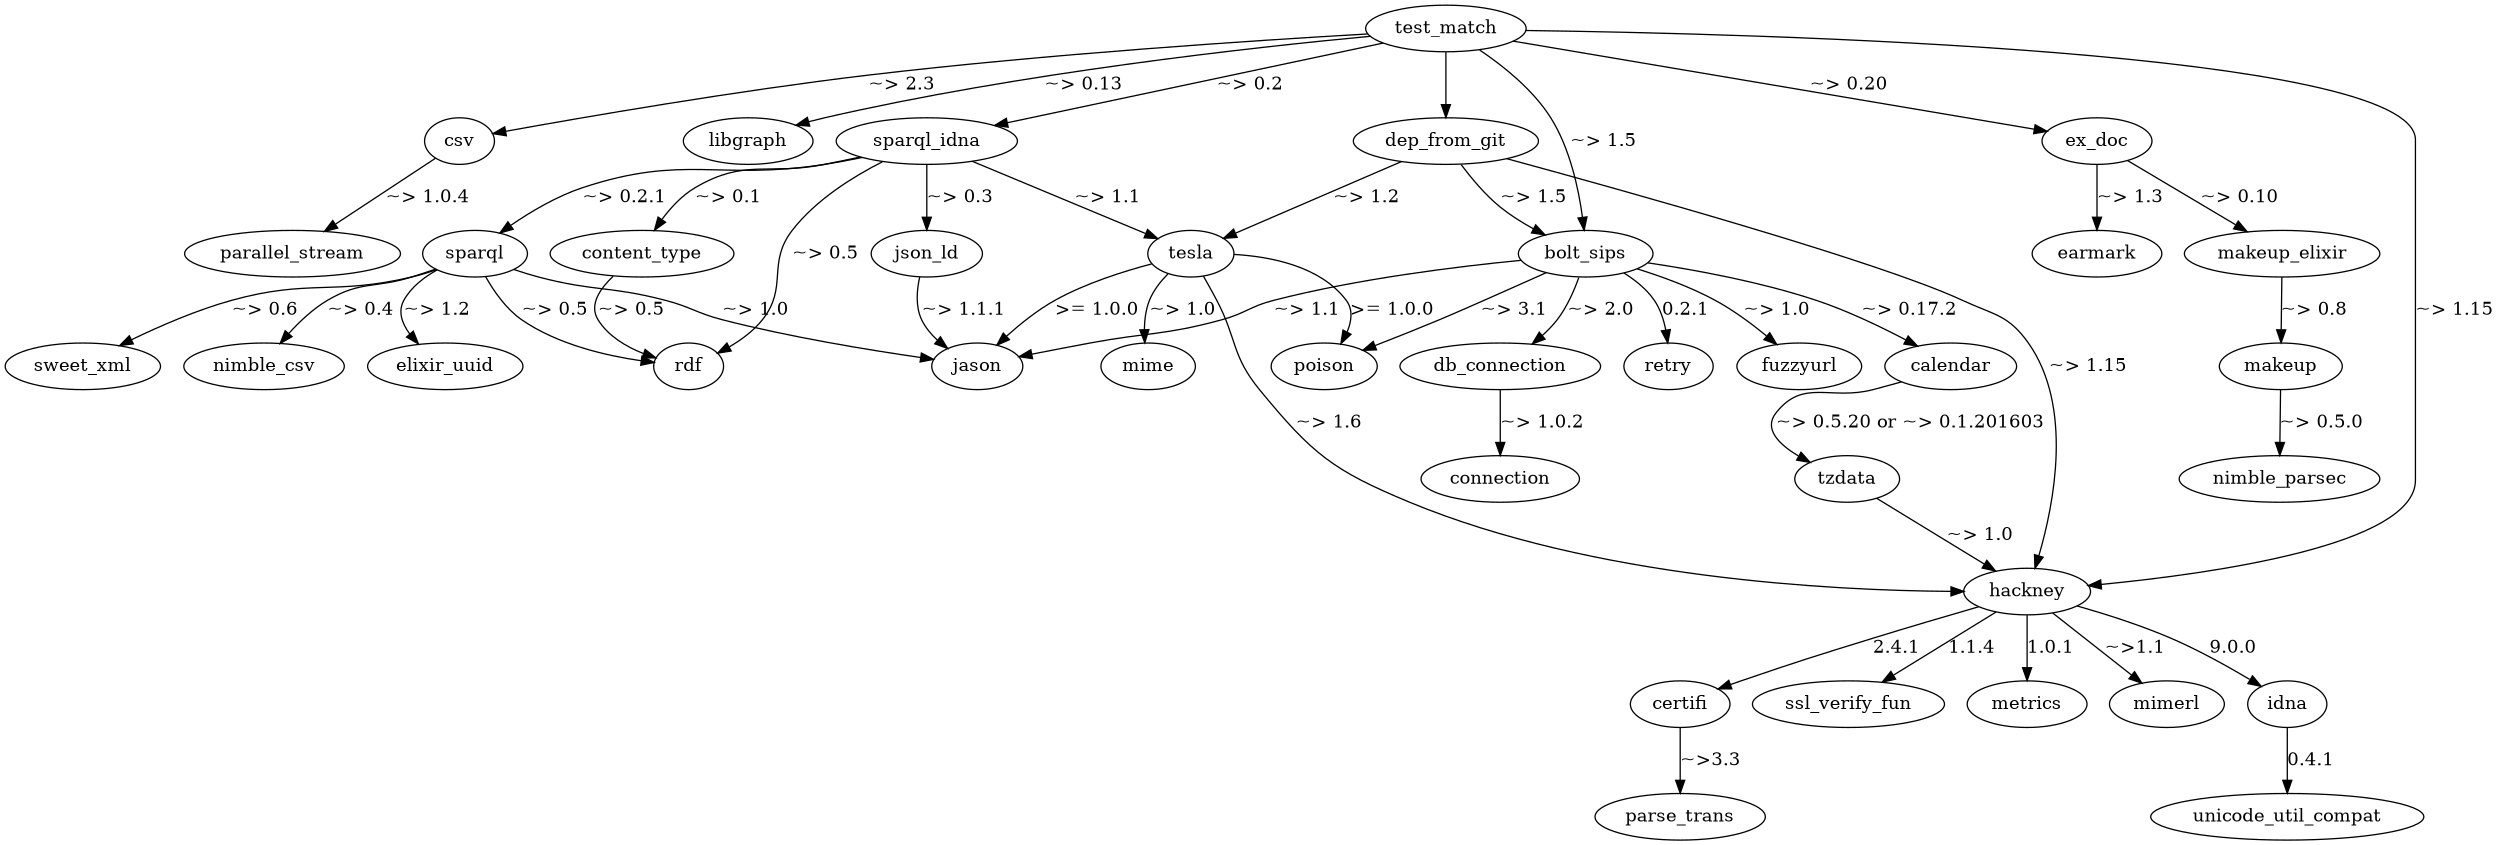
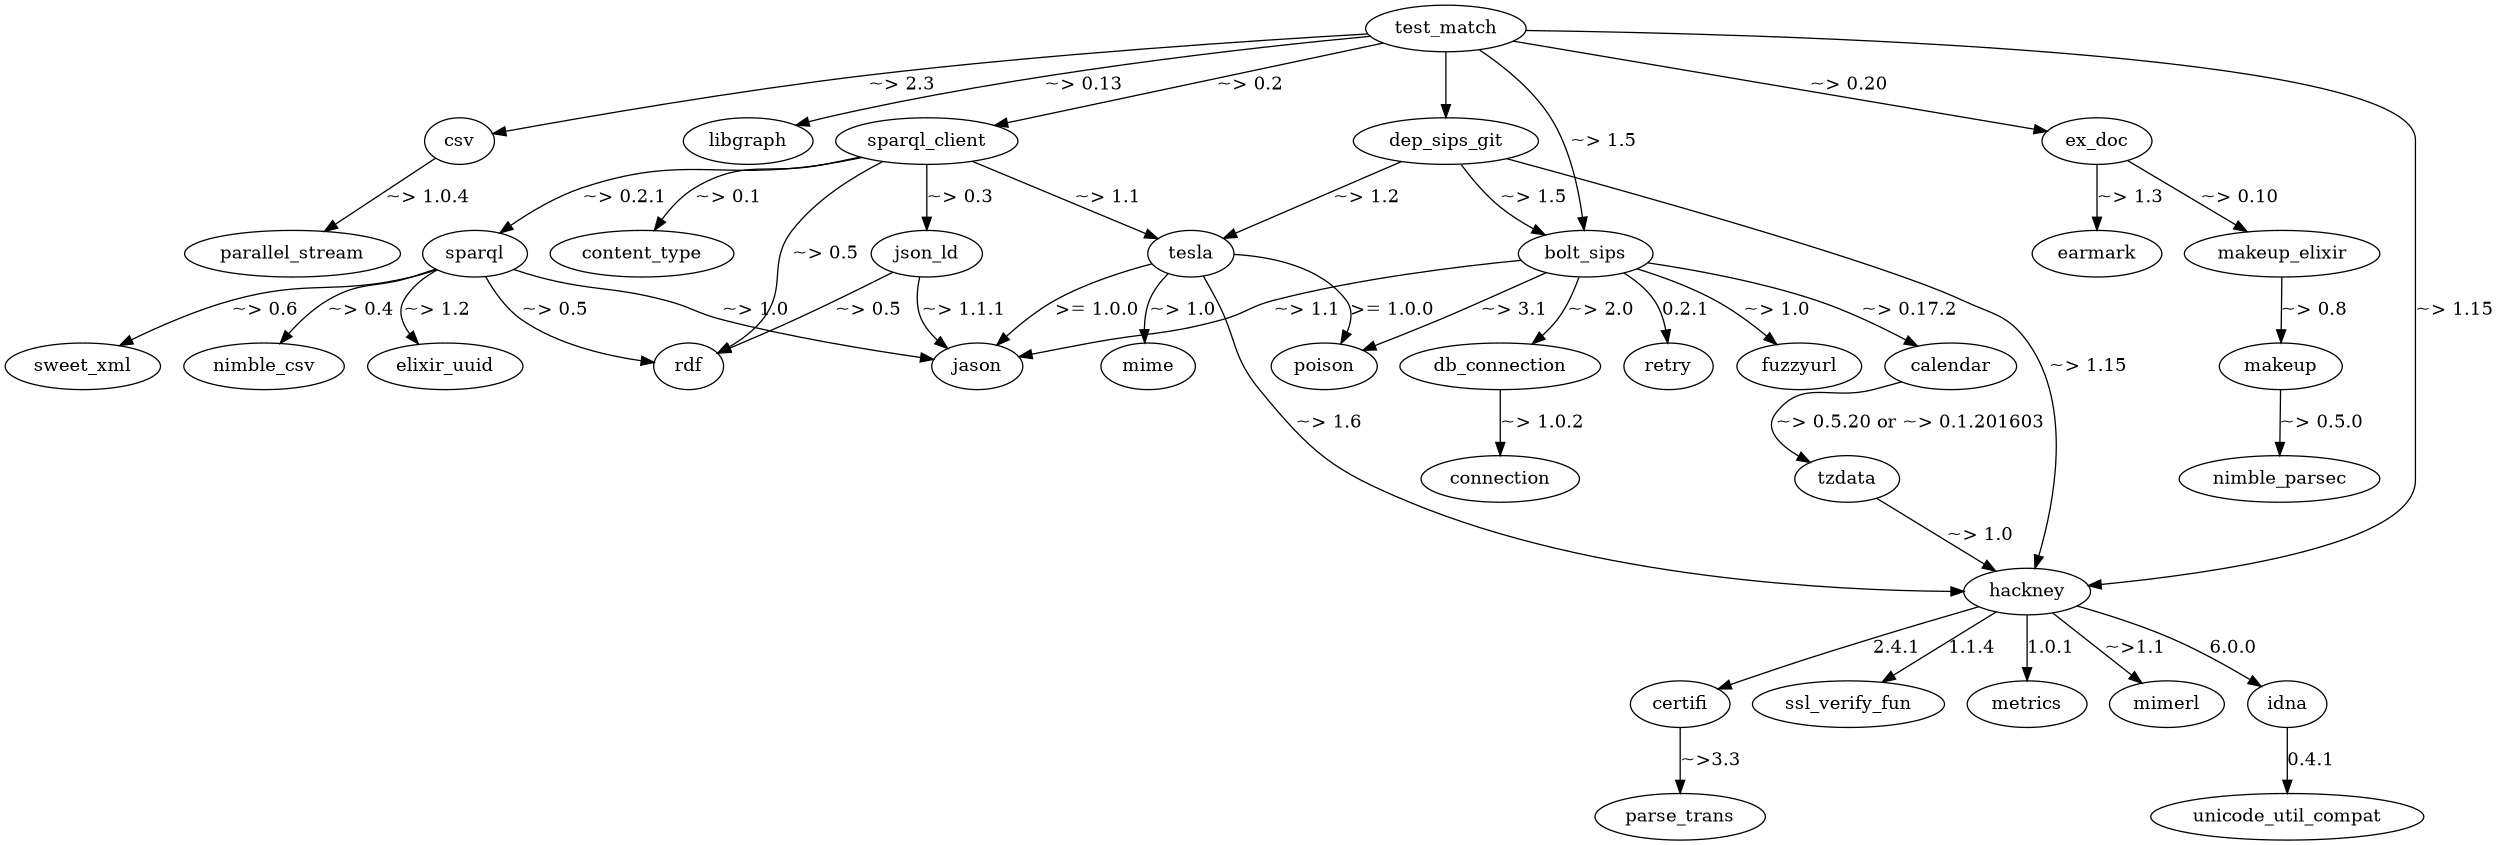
(927, 141) -> (927, 141)
(1446, 141) -> (1446, 141)
(600, 323) -> (812, 312)
(2234, 648) -> (2234, 648)
